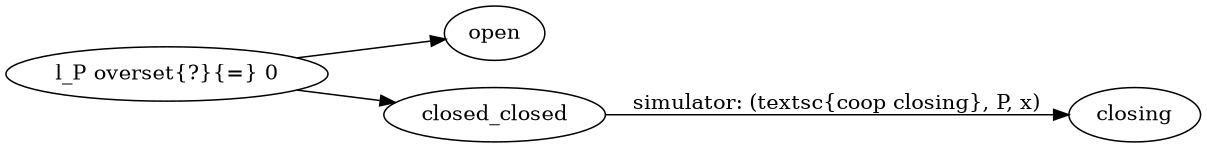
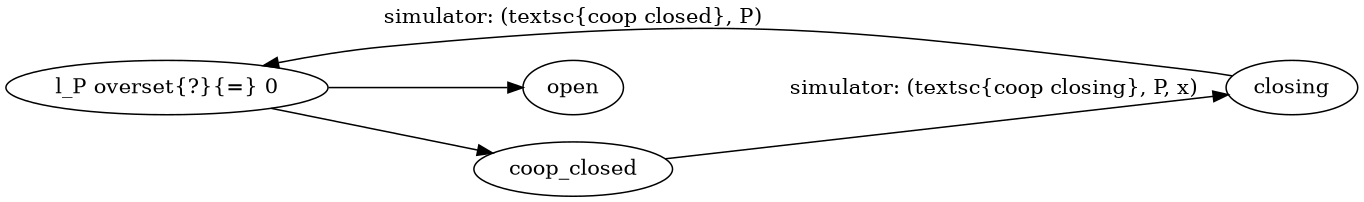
none -> (756, 29)
(495, 115) -> (573, 169)
